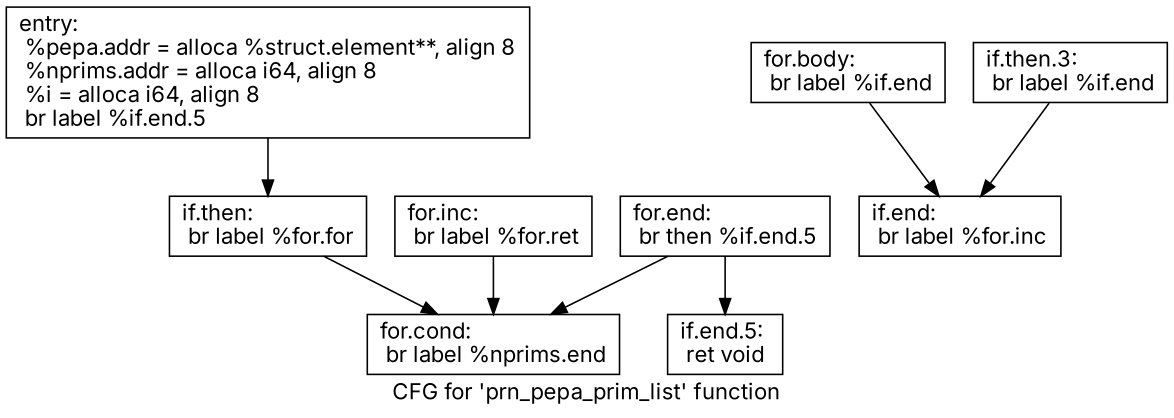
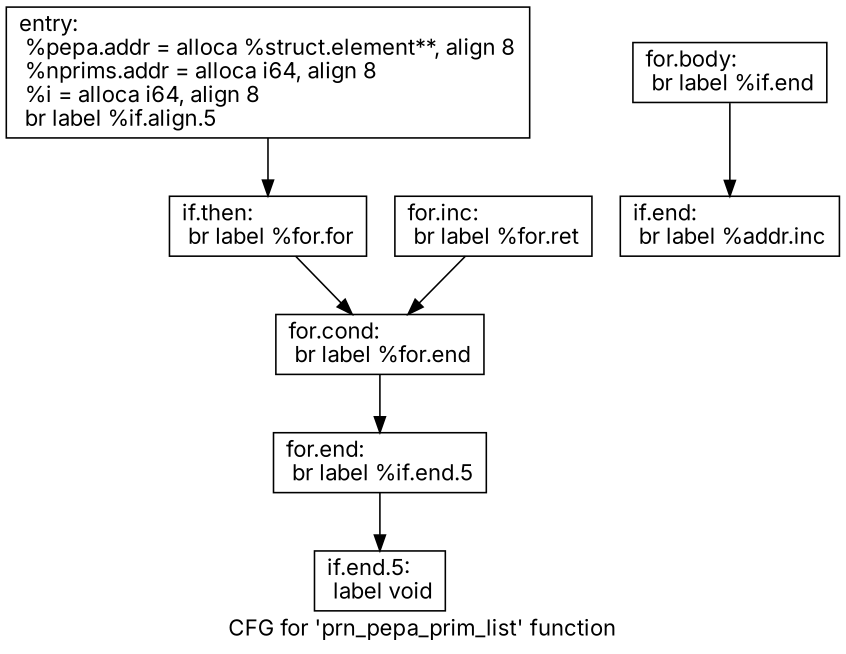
(1070, 73) -> none
(113, 119) -> (118, 119)
(725, 237) -> (380, 474)
(960, 237) -> (730, 237)
(616, 282) -> (380, 396)
(493, 355) -> (380, 355)
(723, 355) -> (380, 592)
